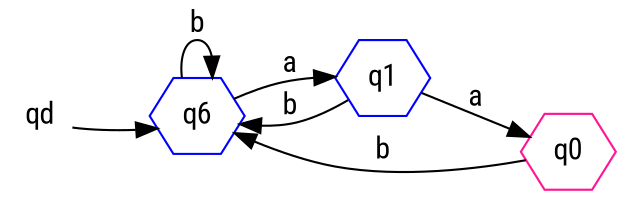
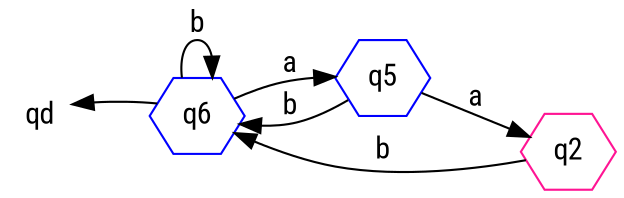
(383, 78) -> (383, 78)
(104, 130) -> (125, 102)
(568, 152) -> (568, 152)
